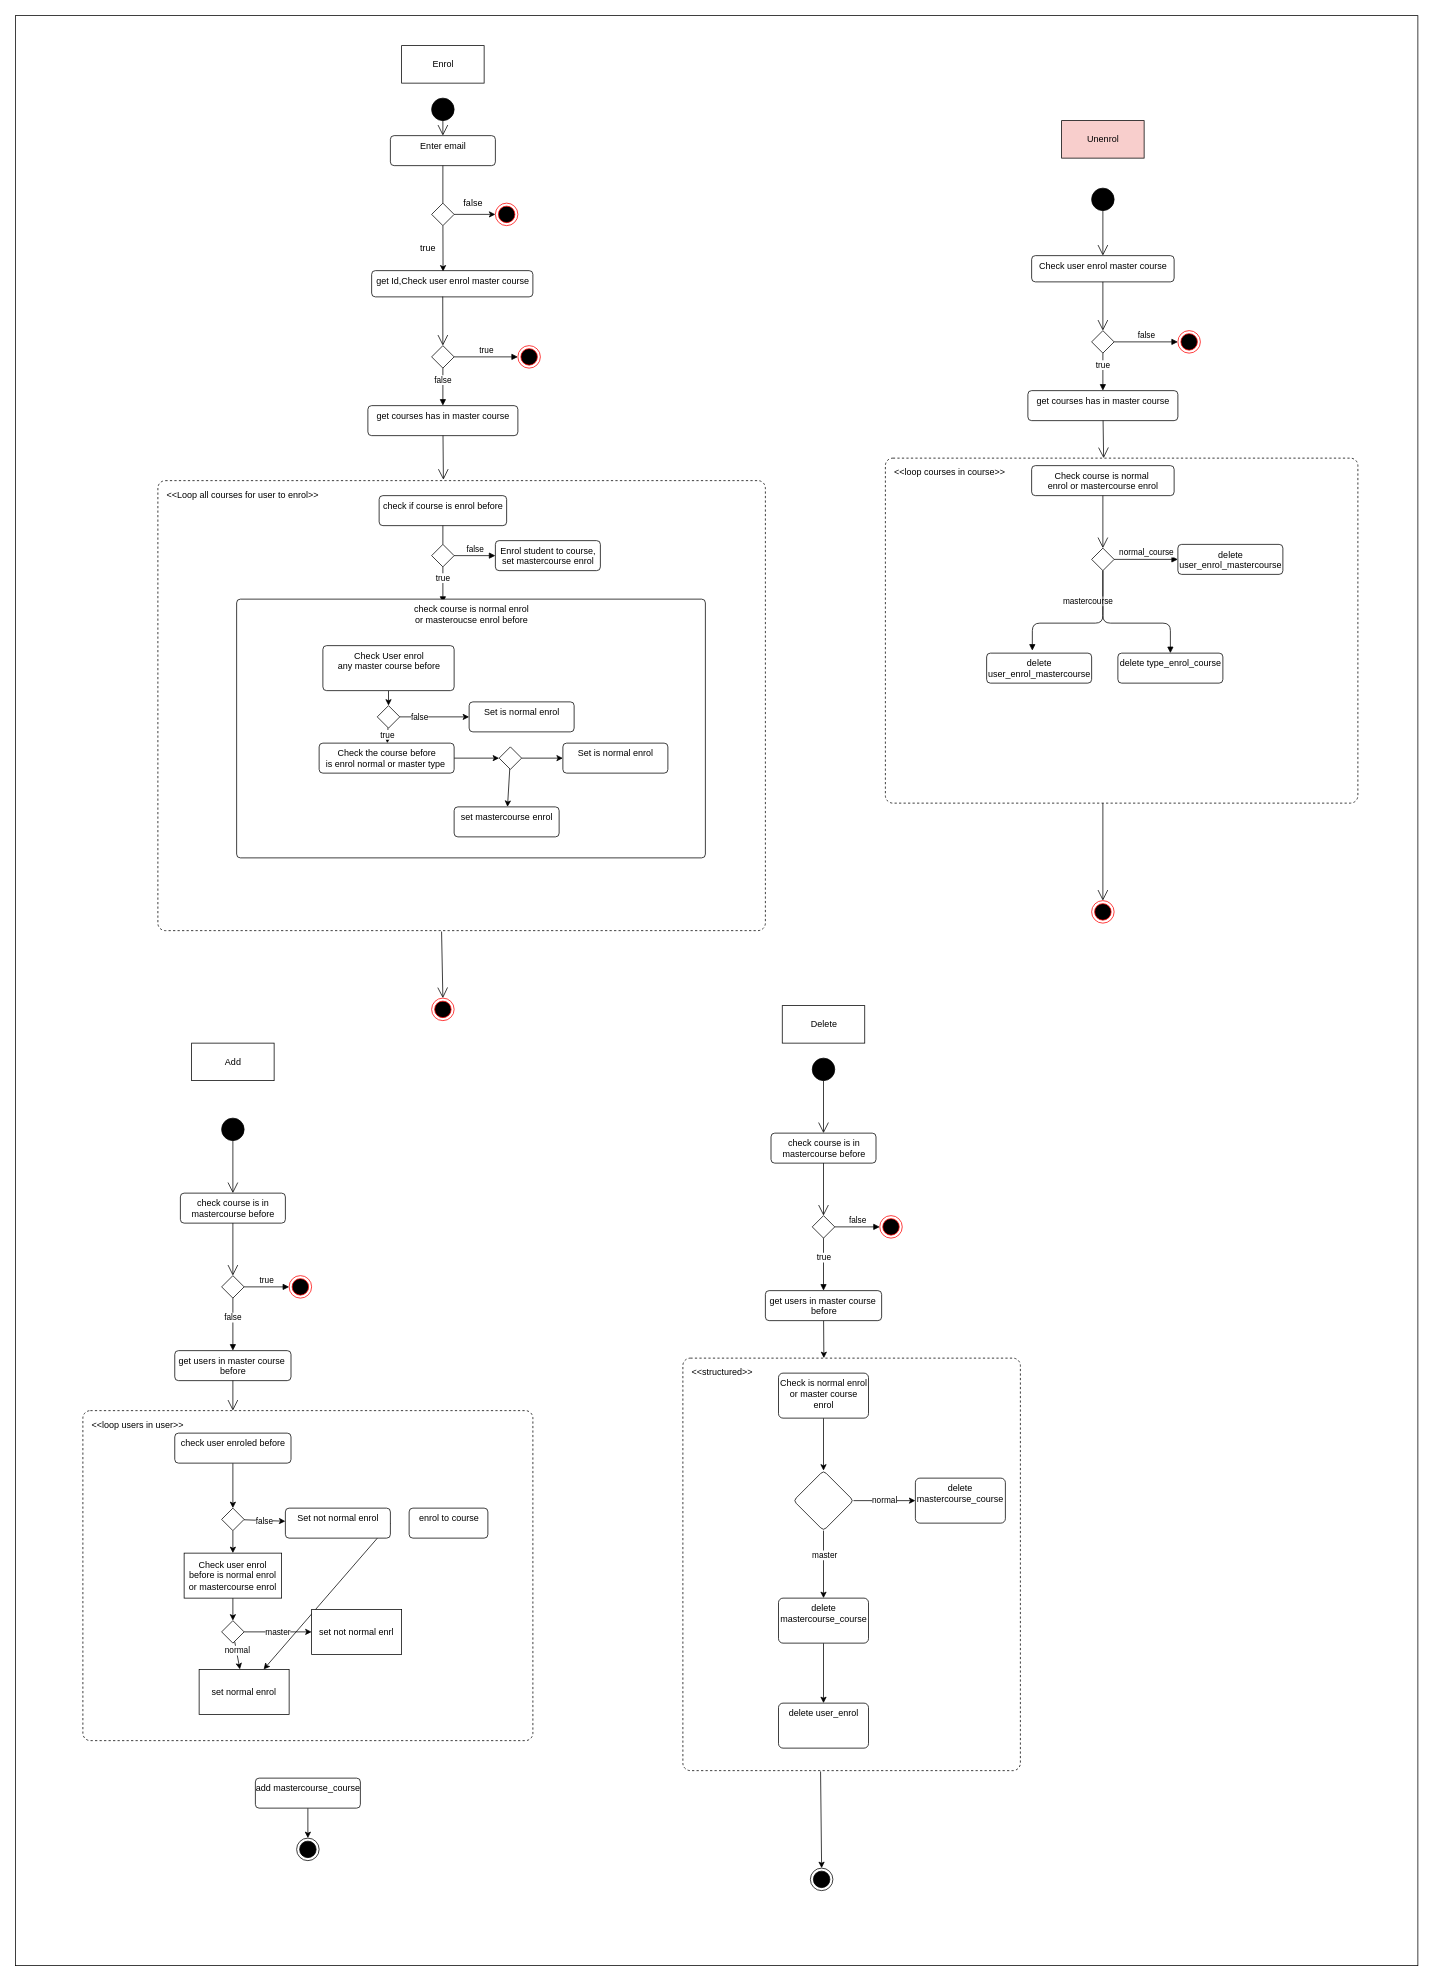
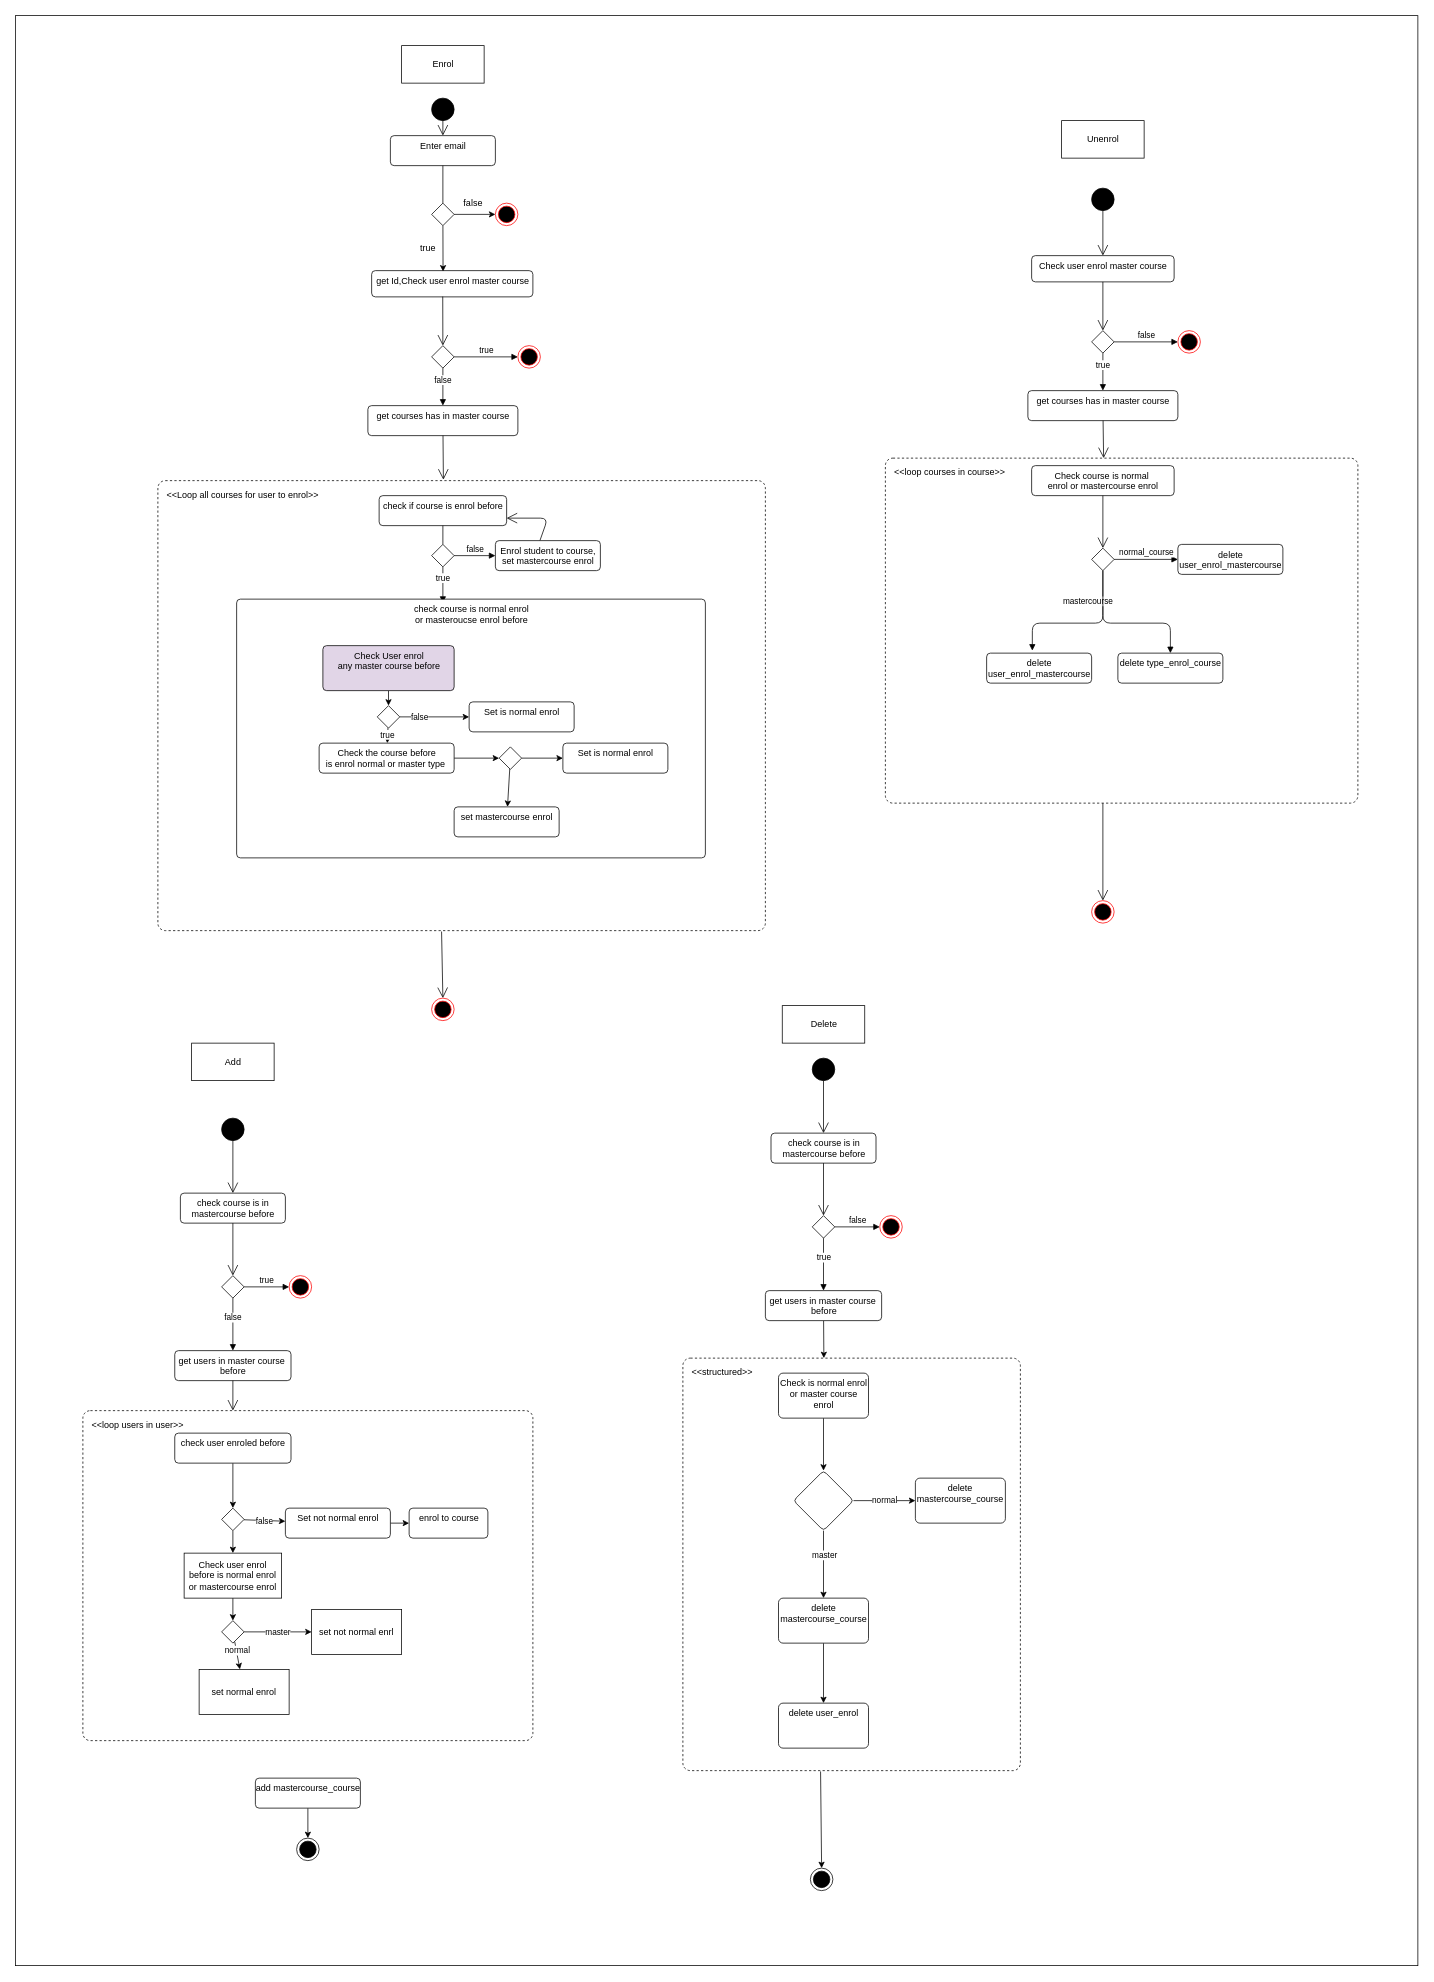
(1103, 139) -> (1103, 139)
none -> (537, 518)
(389, 668) -> (389, 668)
(323, 1601) -> (402, 1523)
